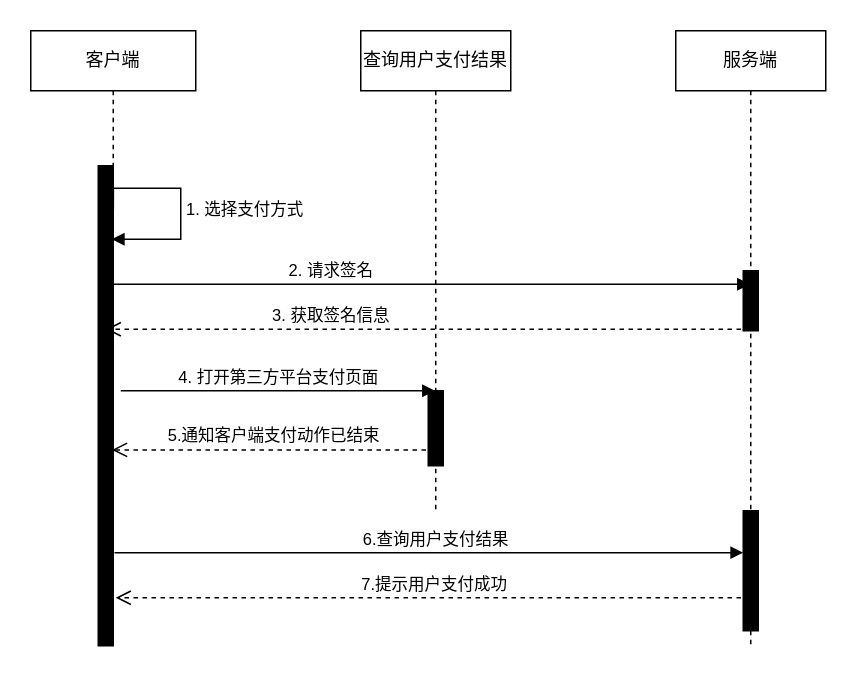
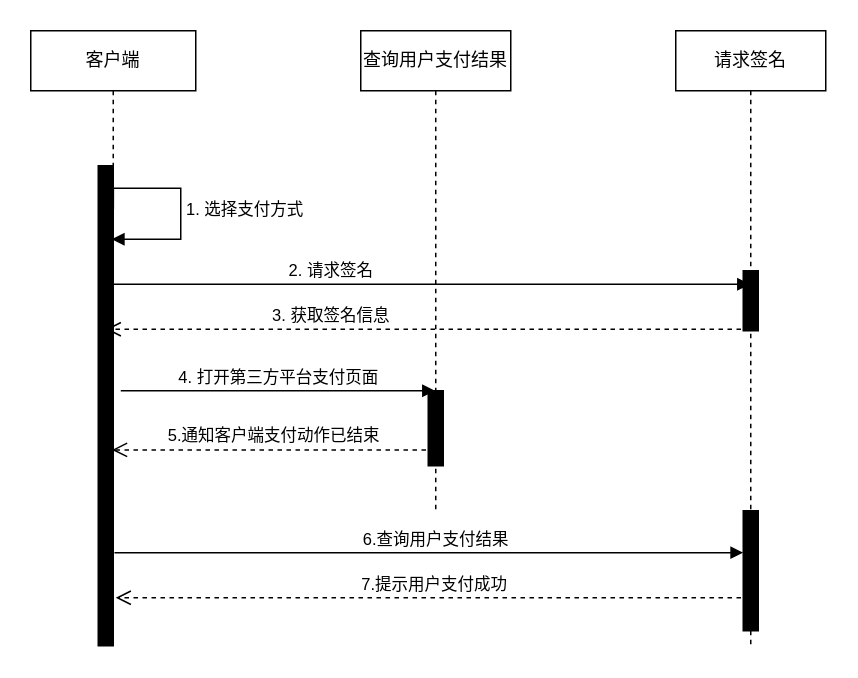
(751, 61) -> (751, 61)
